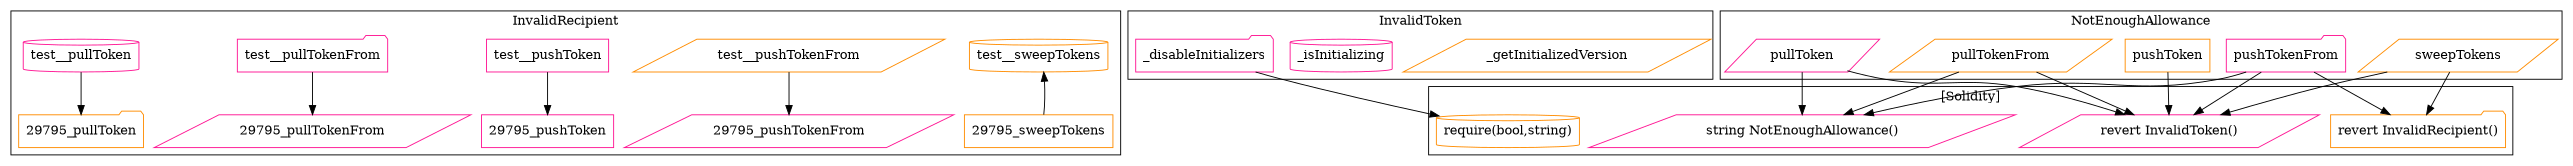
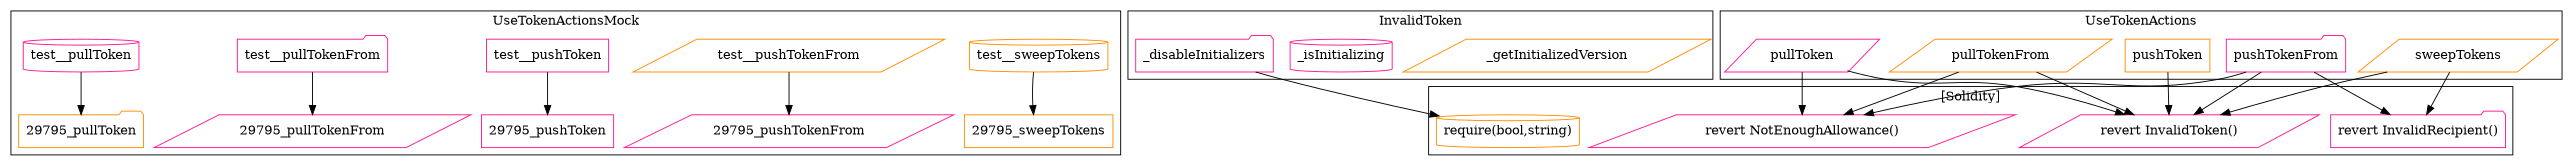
(566, 21) -> (566, 21)
(2141, 21) -> (2141, 21)
(1045, 98) -> (1033, 89)
(1802, 131) -> (1802, 131)
(2418, 131) -> (2418, 131)
